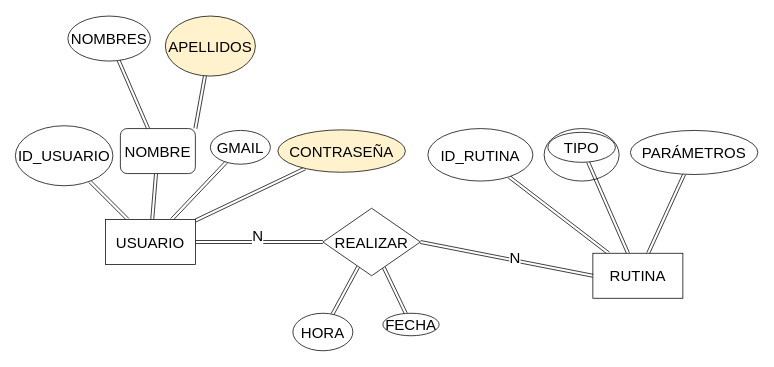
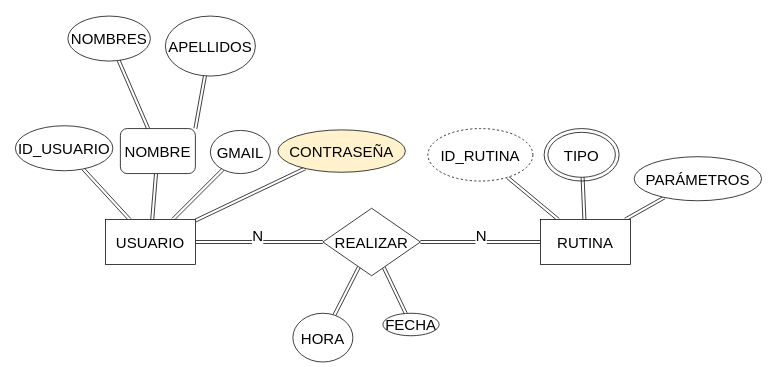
(210, 46) -> (210, 46)
(240, 147) -> (240, 152)
(582, 147) -> (582, 155)
(694, 152) -> (698, 179)
(480, 155) -> (480, 155)
(64, 156) -> (64, 148)
(638, 276) -> (585, 242)
(323, 332) -> (323, 338)
